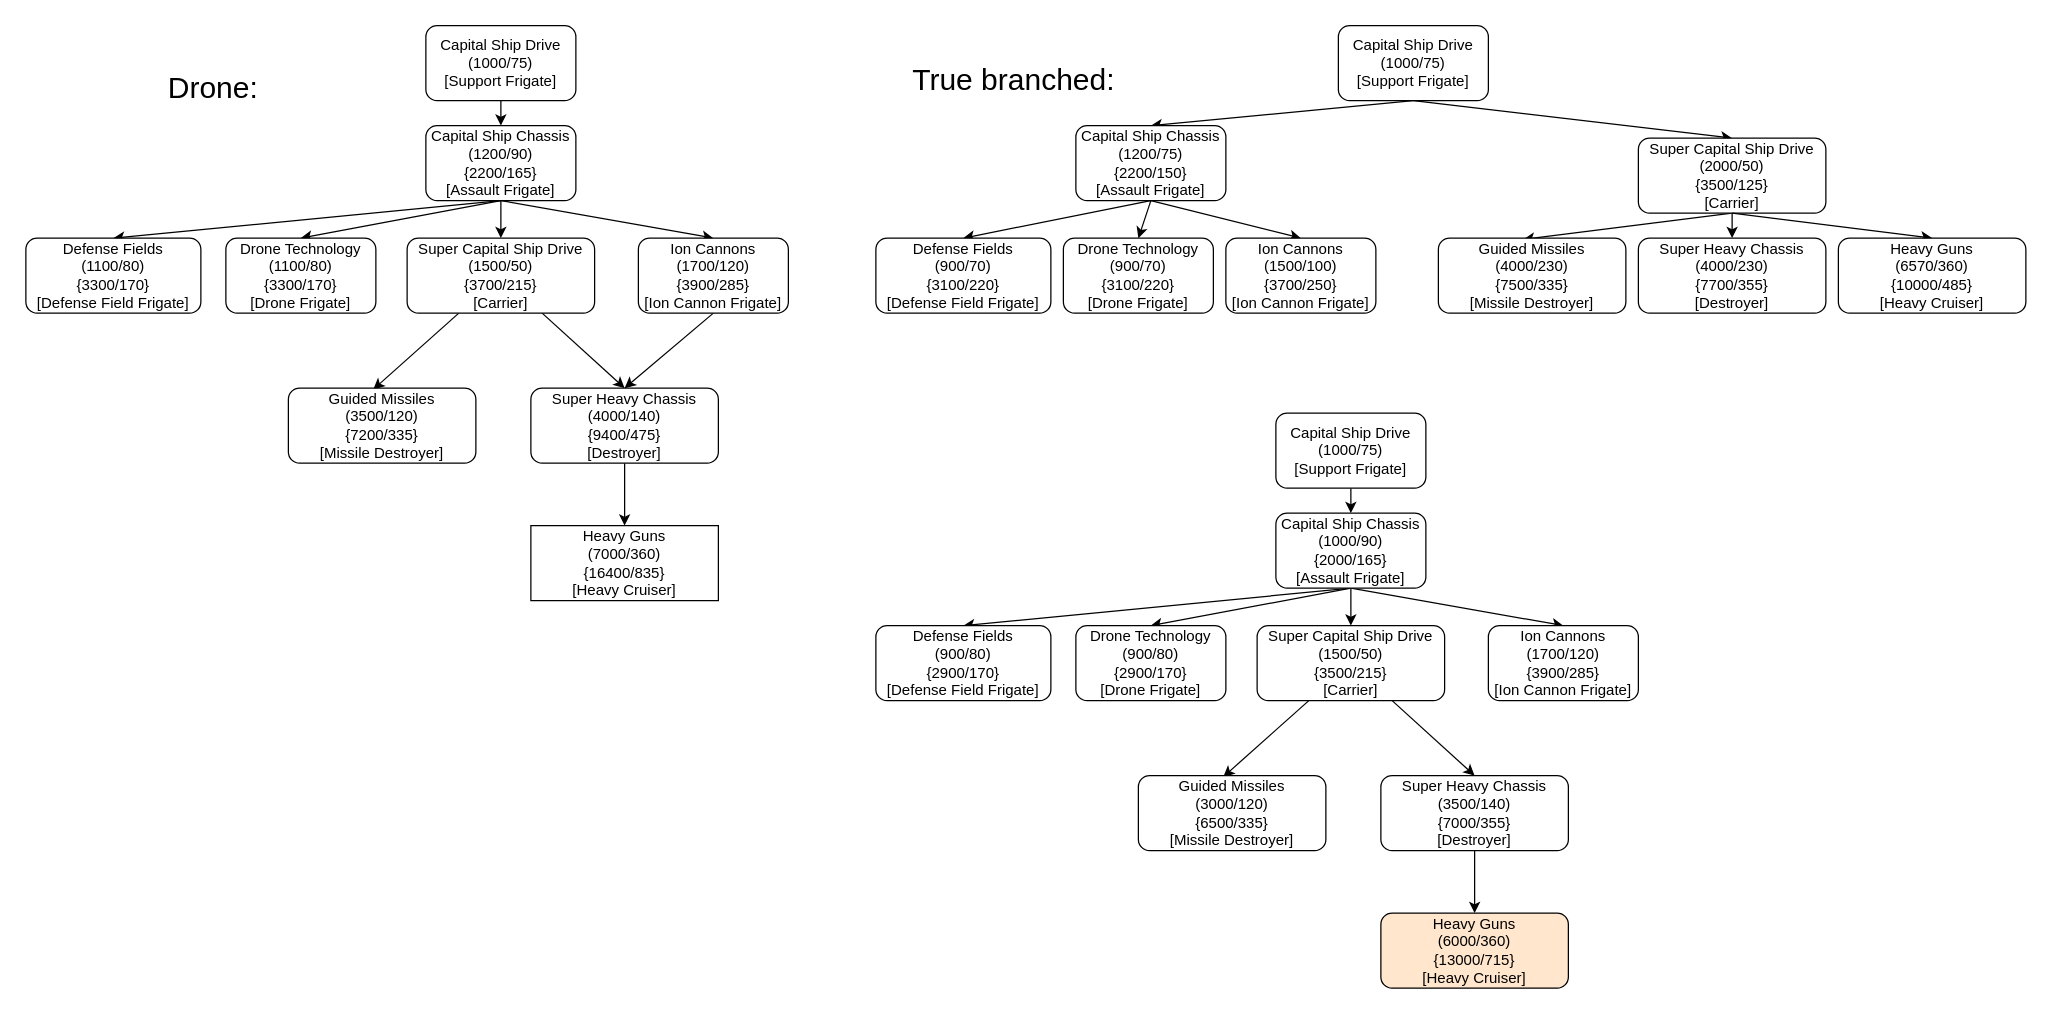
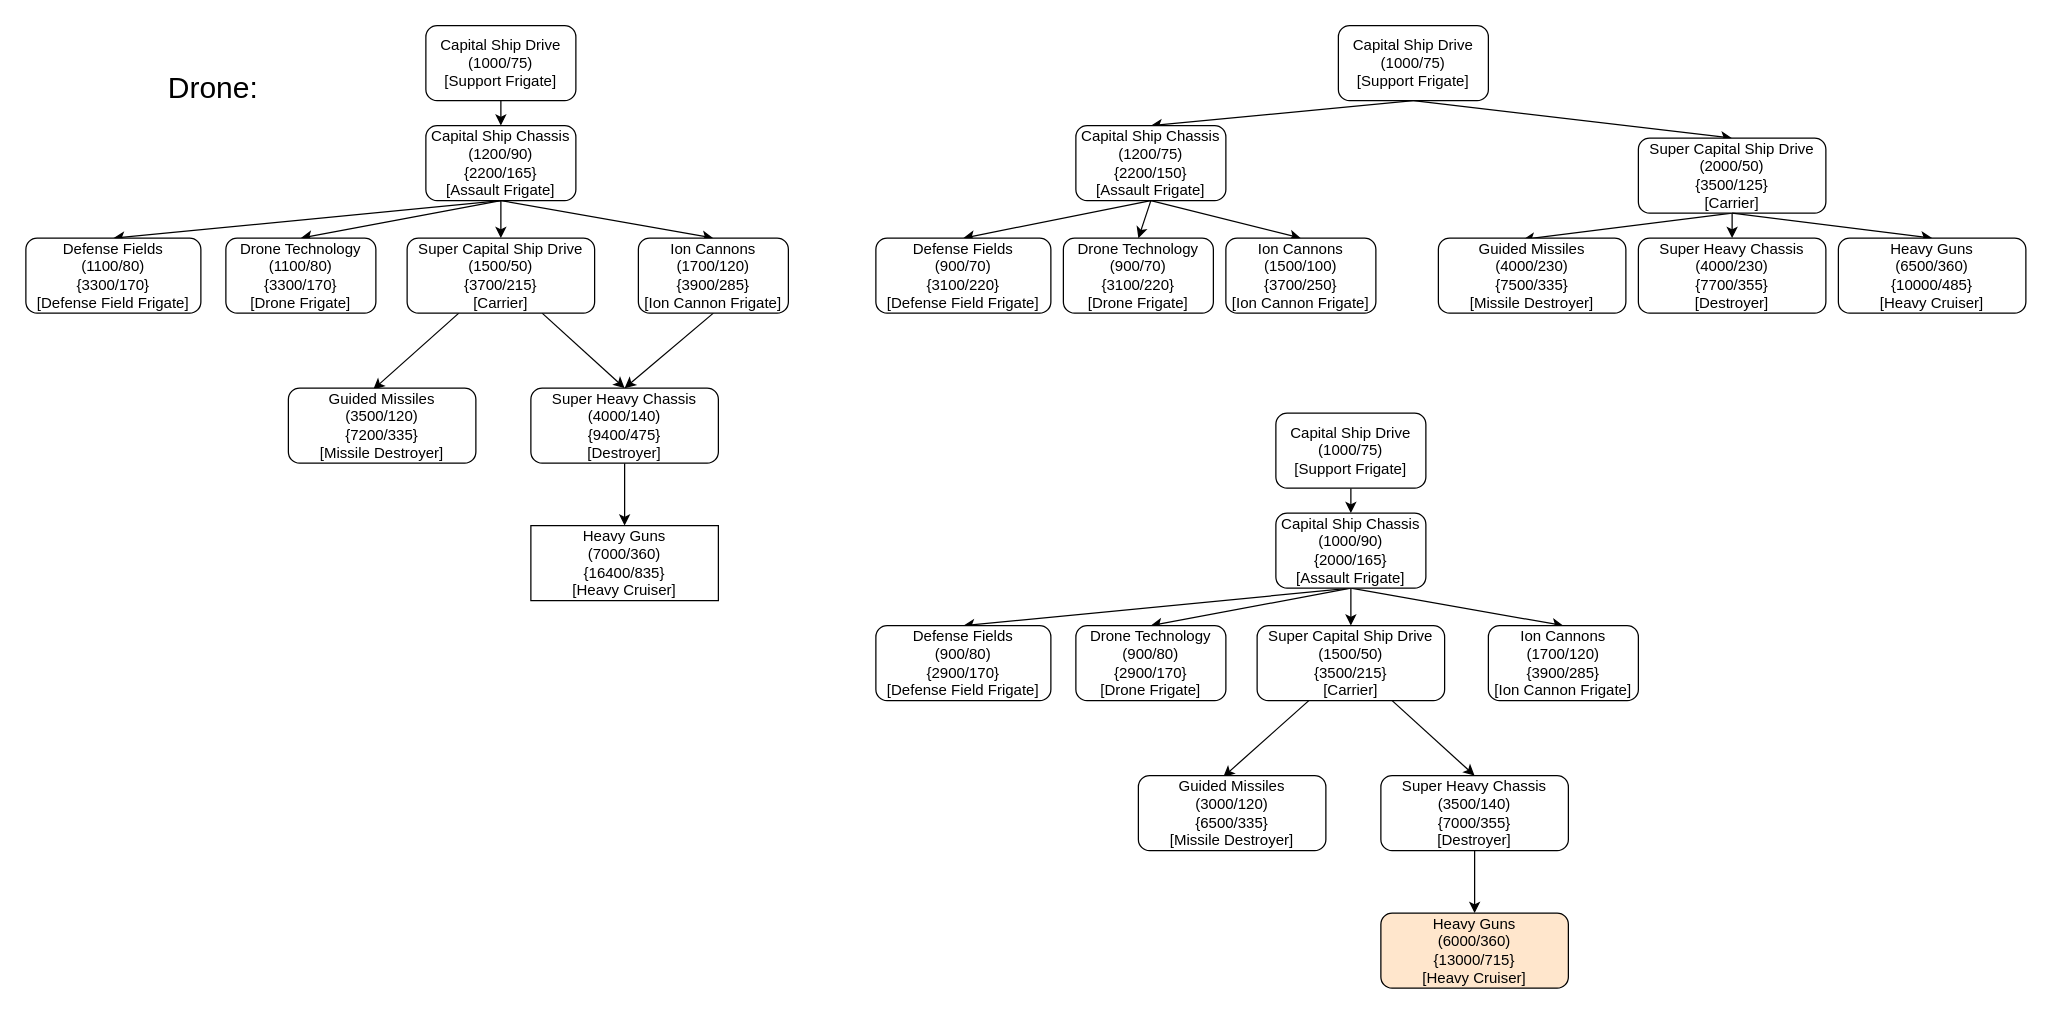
(1013, 81) -> none
(1932, 276) -> (1932, 276)
